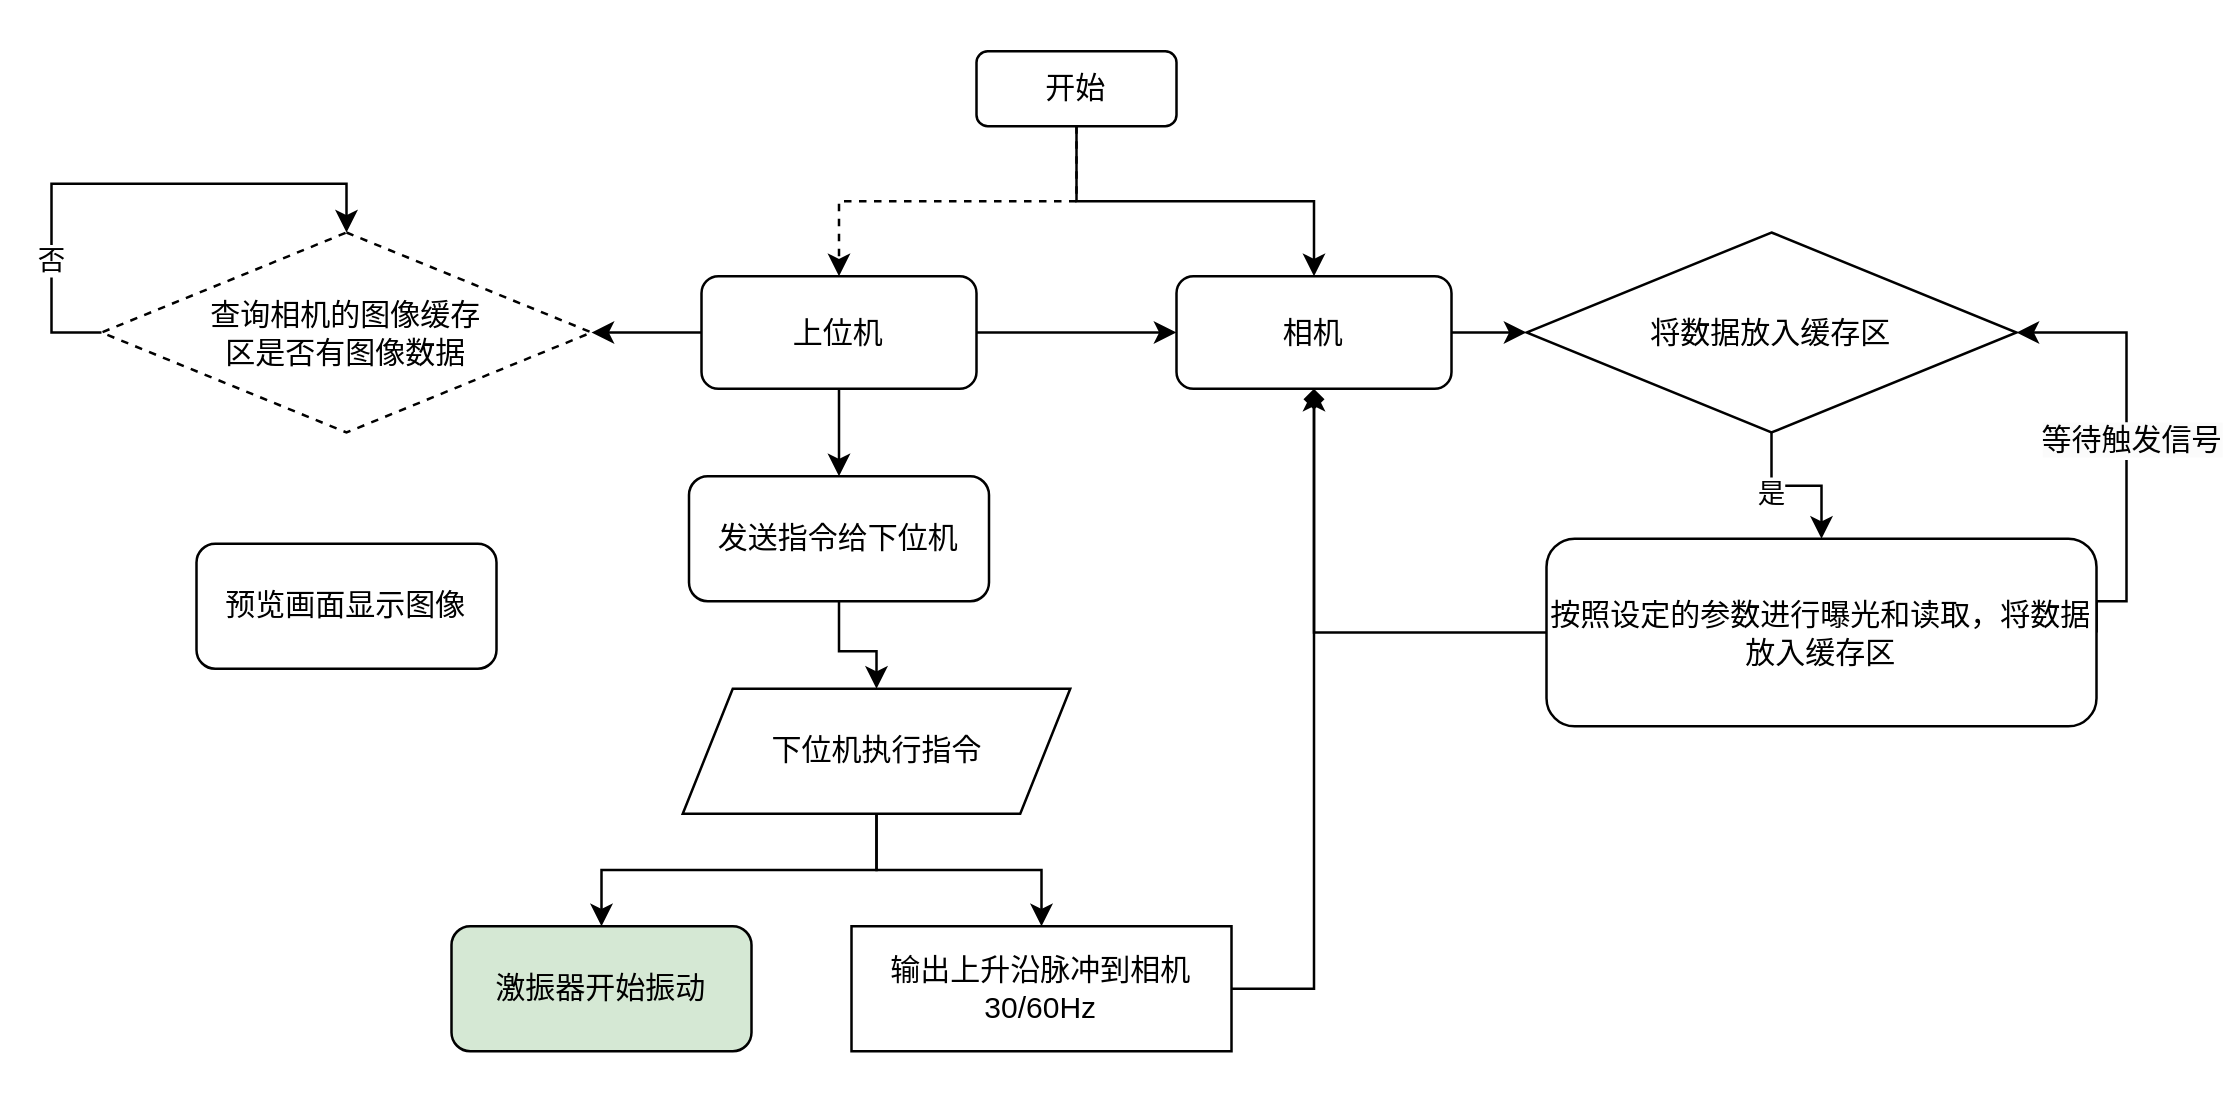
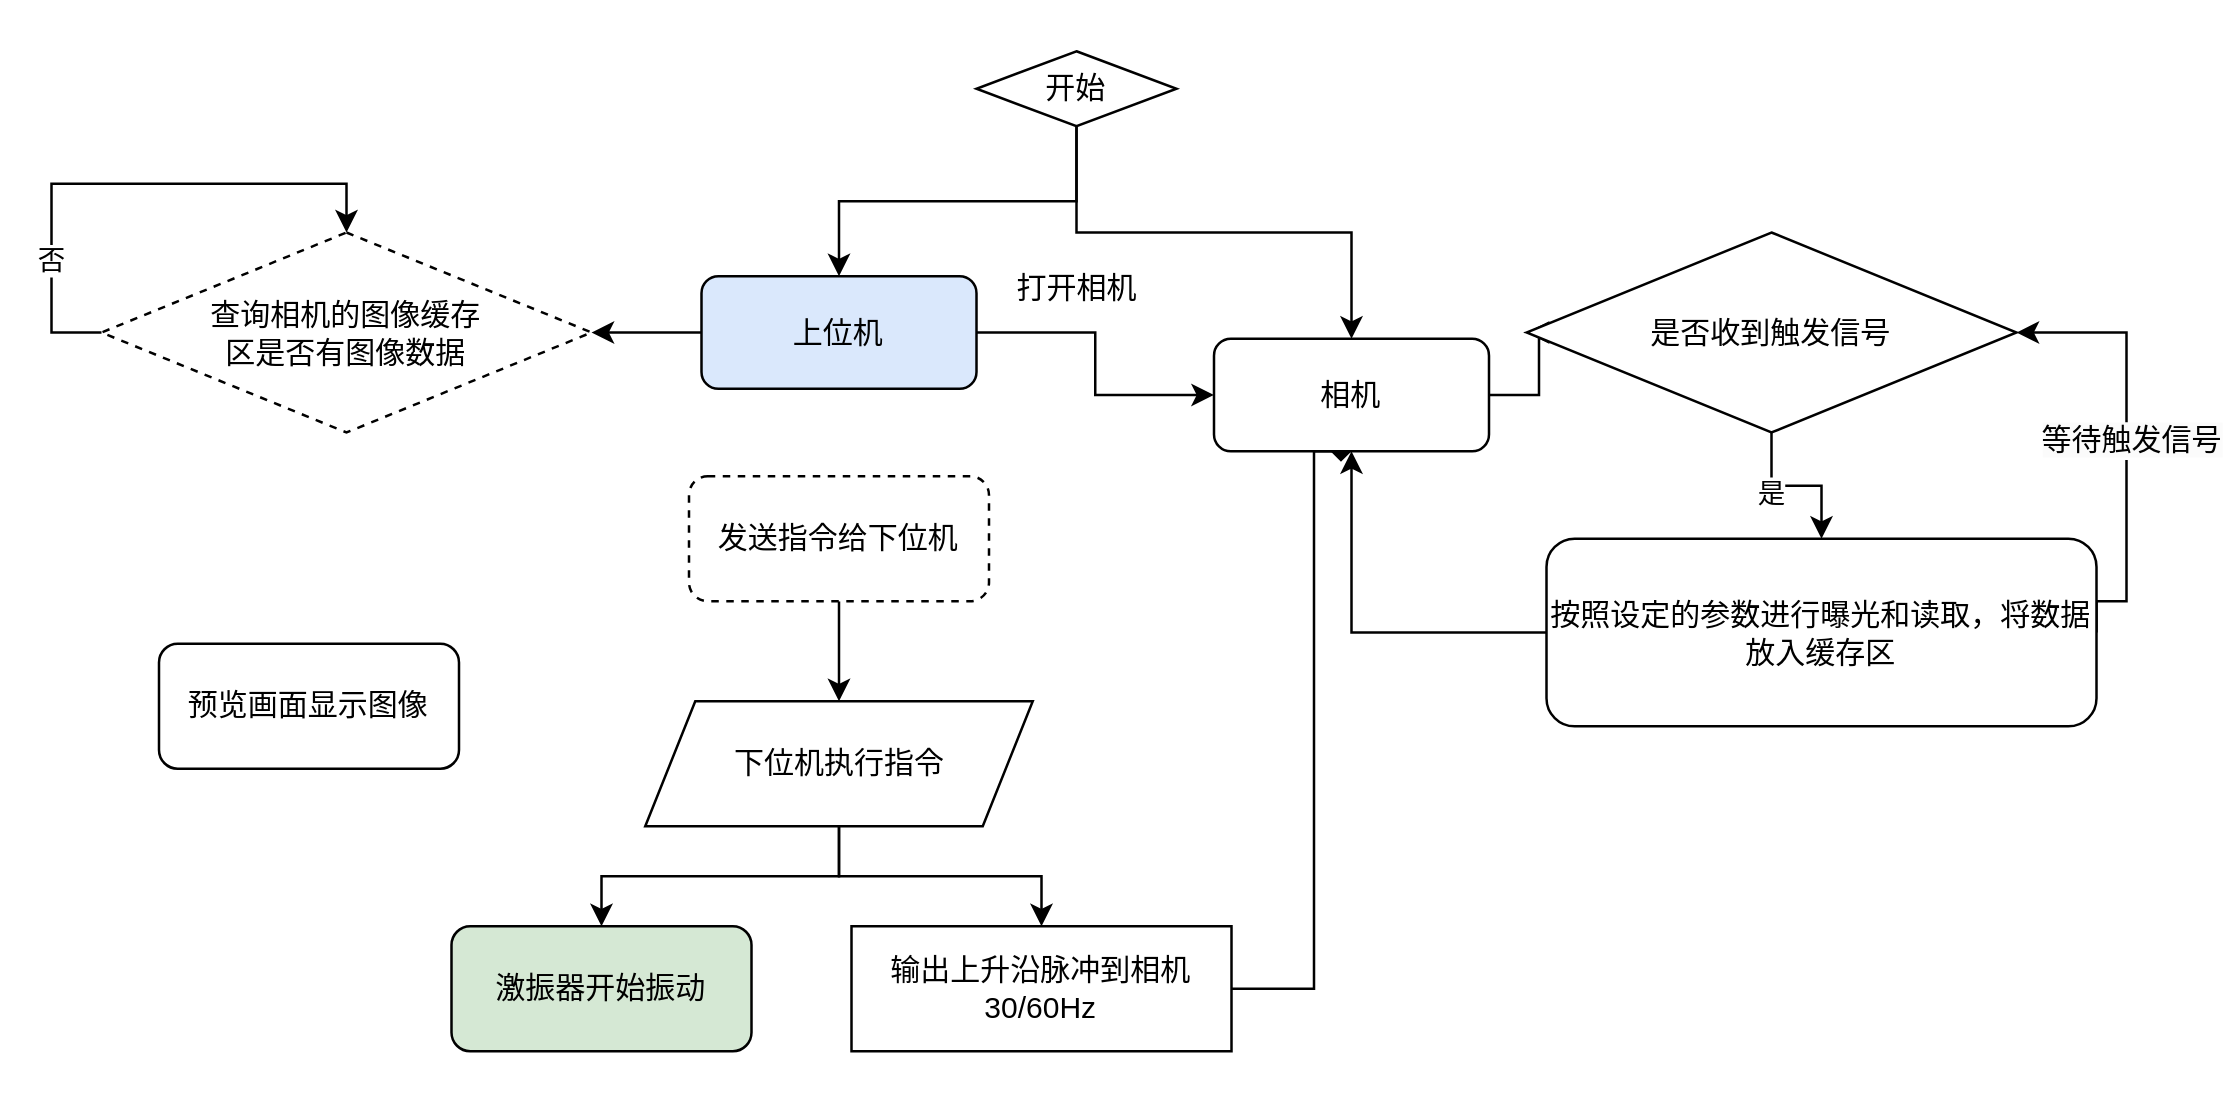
(1076, 89) -> (1076, 89)
(925, 201) -> (925, 201)
none -> (1076, 289)
(839, 333) -> (839, 333)
(1314, 333) -> (1351, 395)
(1771, 334) -> (1771, 334)
(839, 437) -> none
(839, 539) -> (839, 539)
(346, 606) -> (309, 706)
(876, 751) -> (839, 764)
